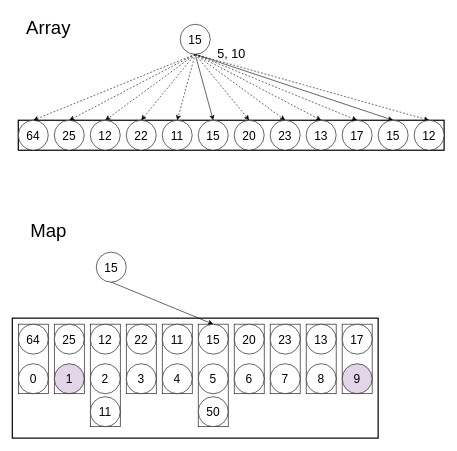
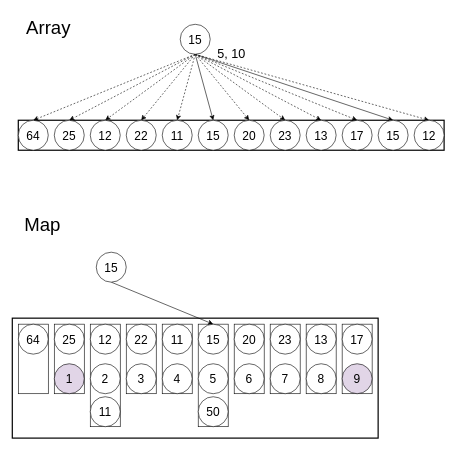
(48, 231) -> (42, 225)
(33, 379) -> none
